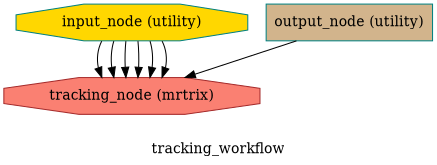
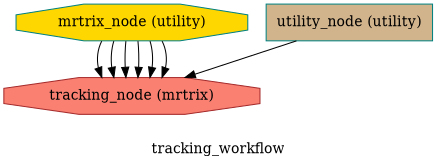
(132, 22) -> (132, 22)
(349, 22) -> (349, 22)
